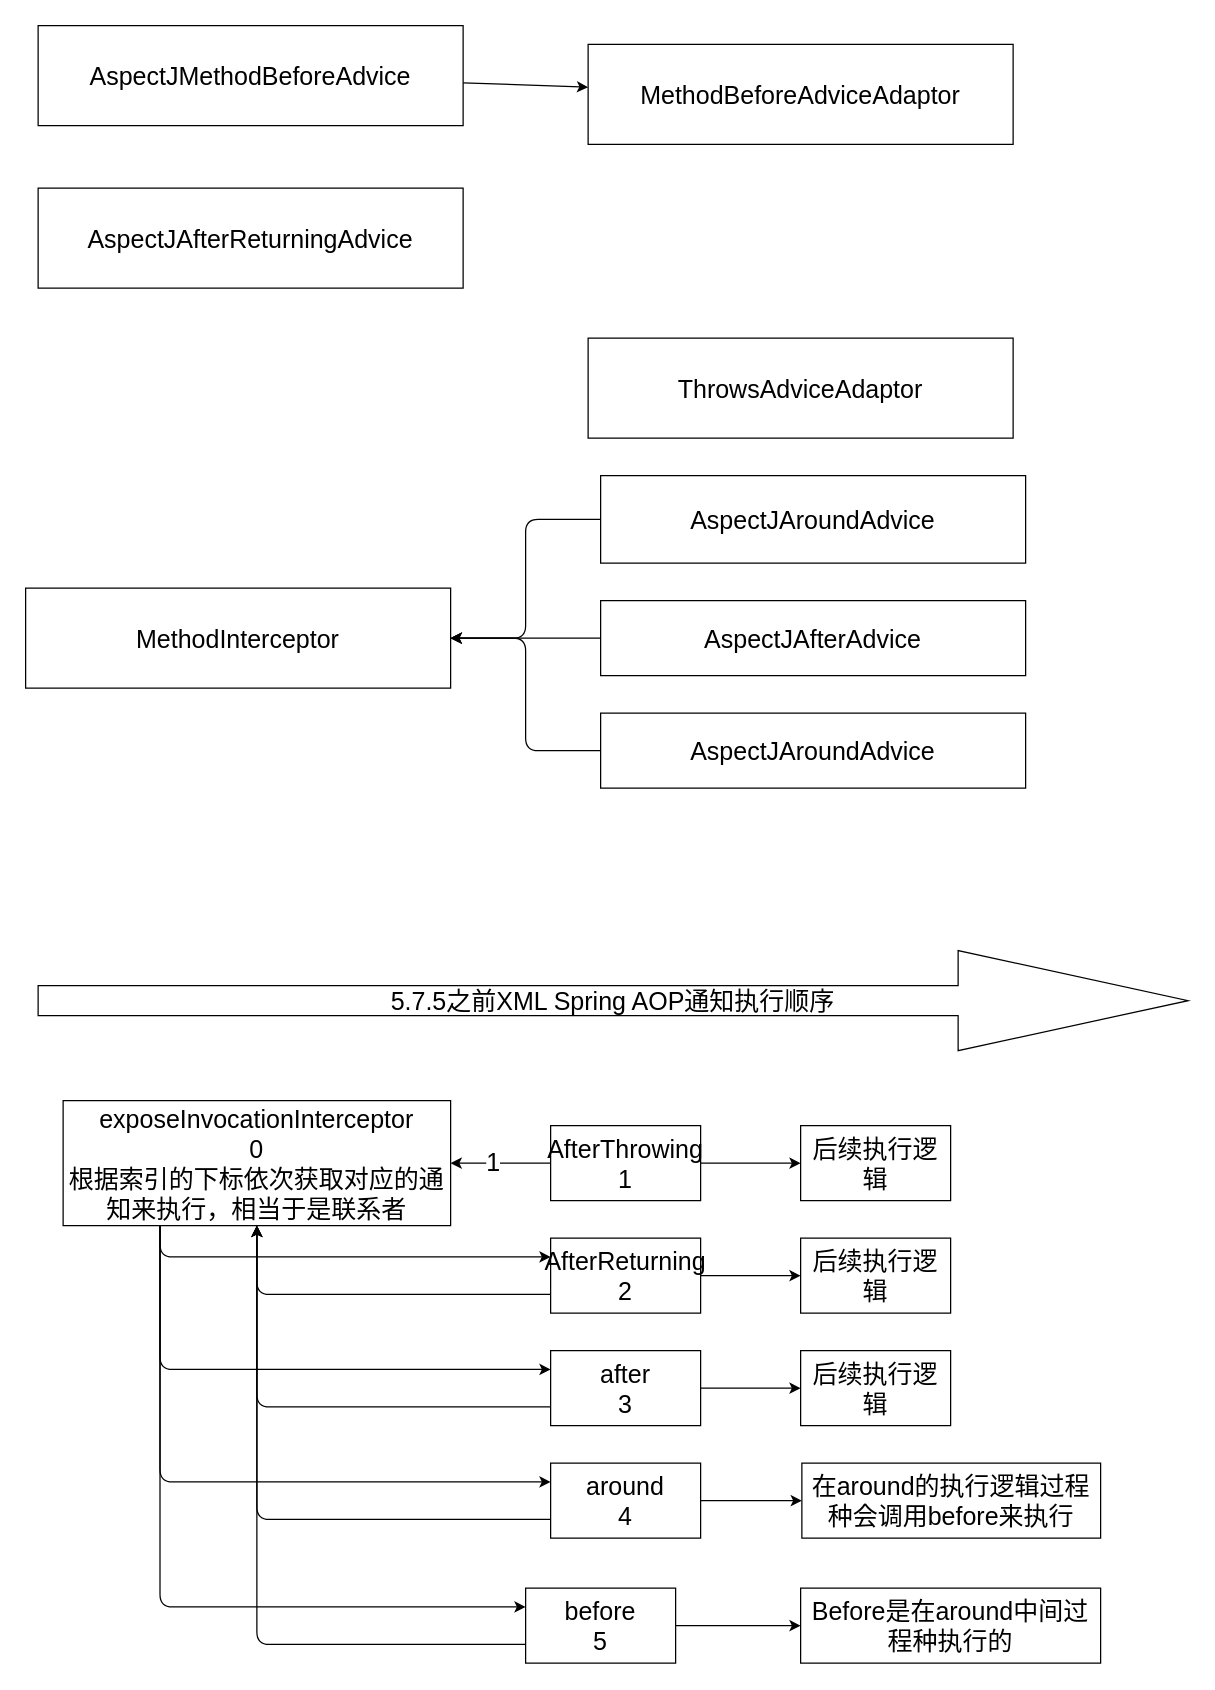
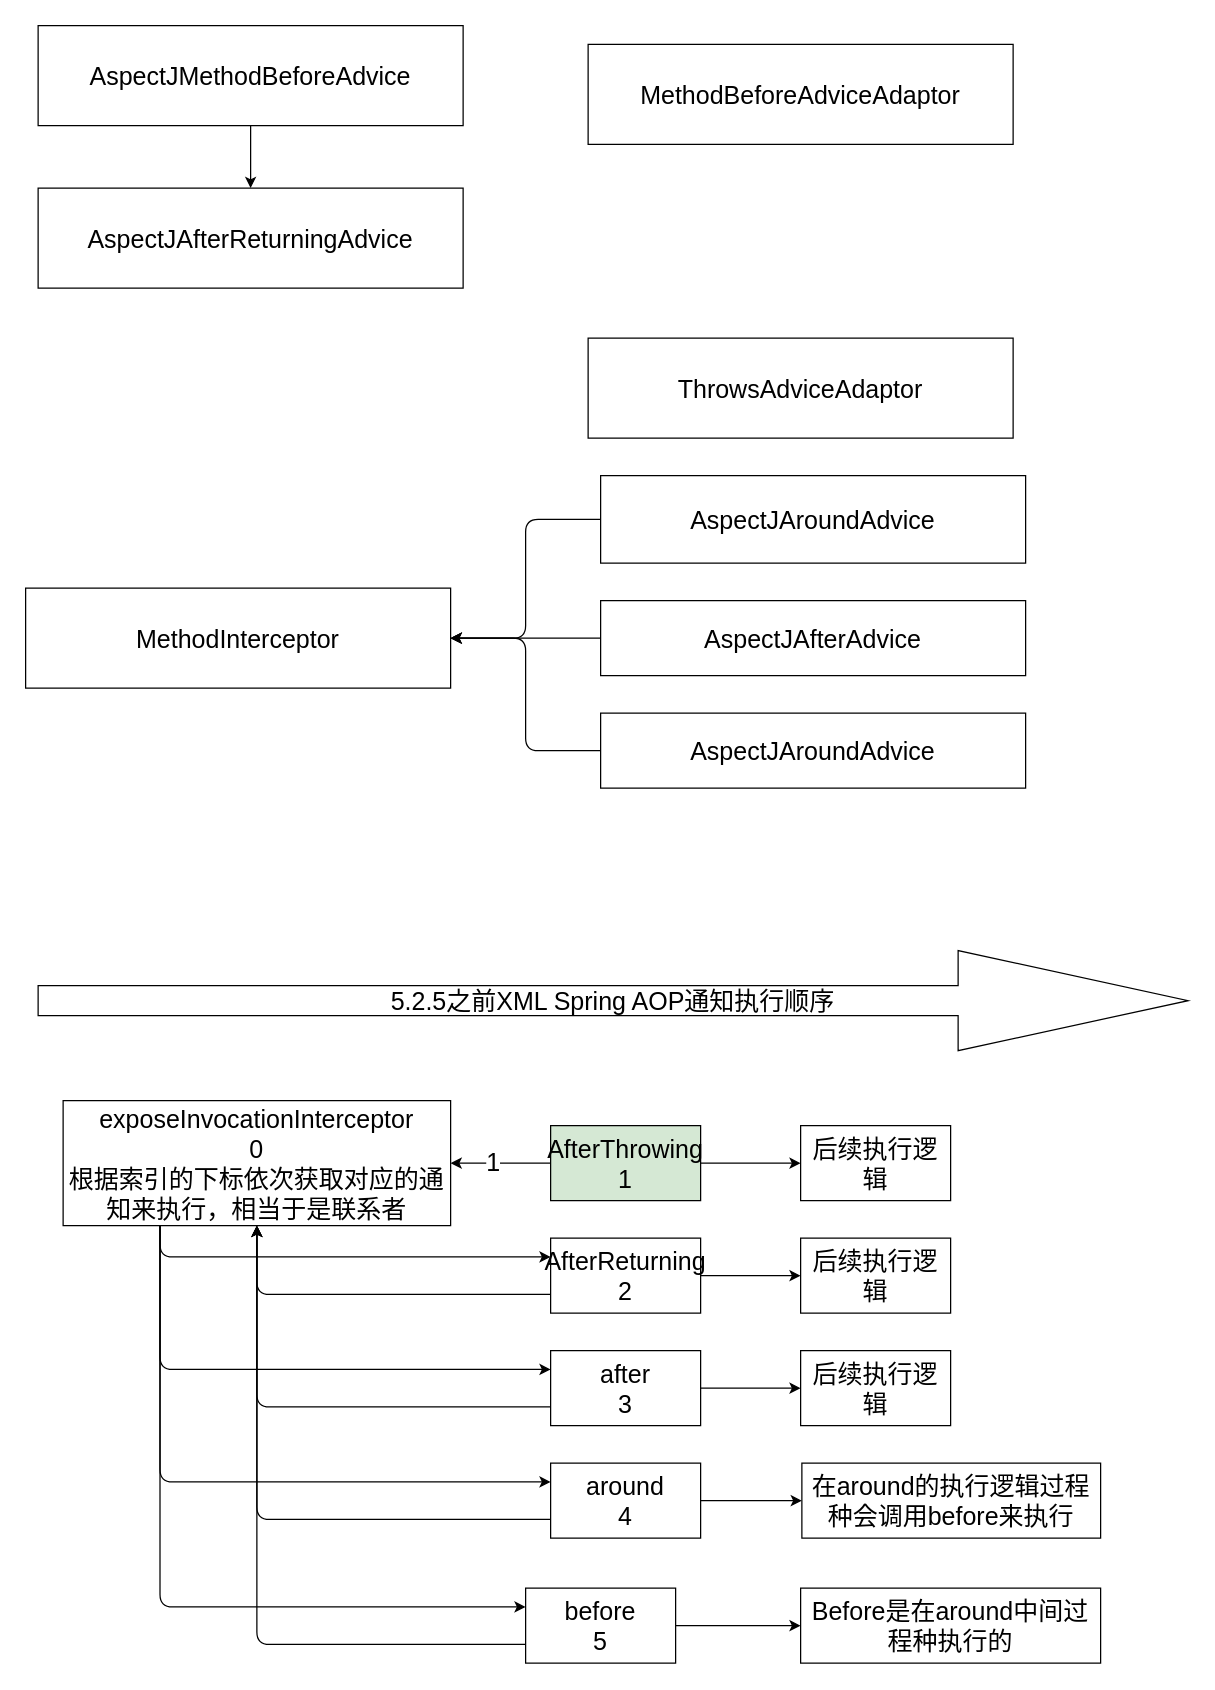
(521, 85) -> (251, 153)
(613, 1001) -> (613, 1001)
(626, 1163) -> (626, 1163)
